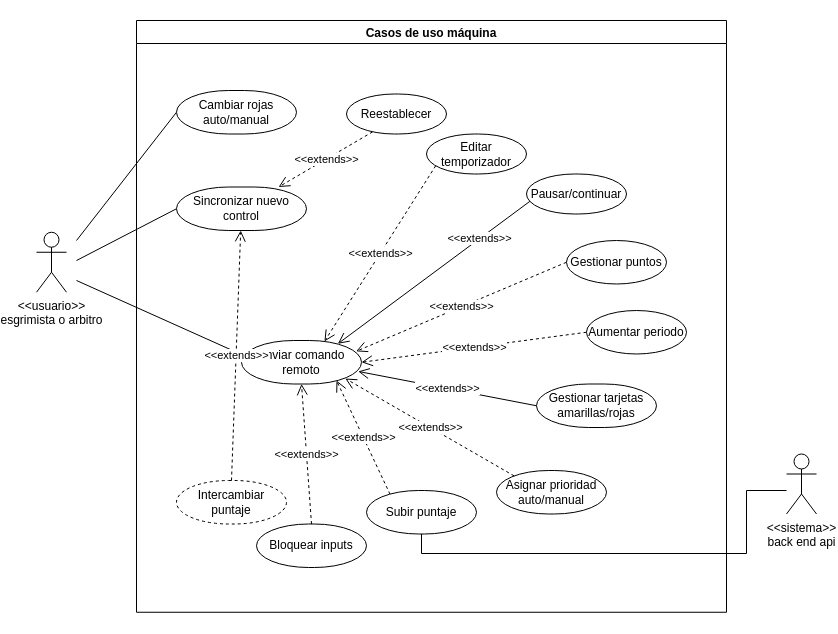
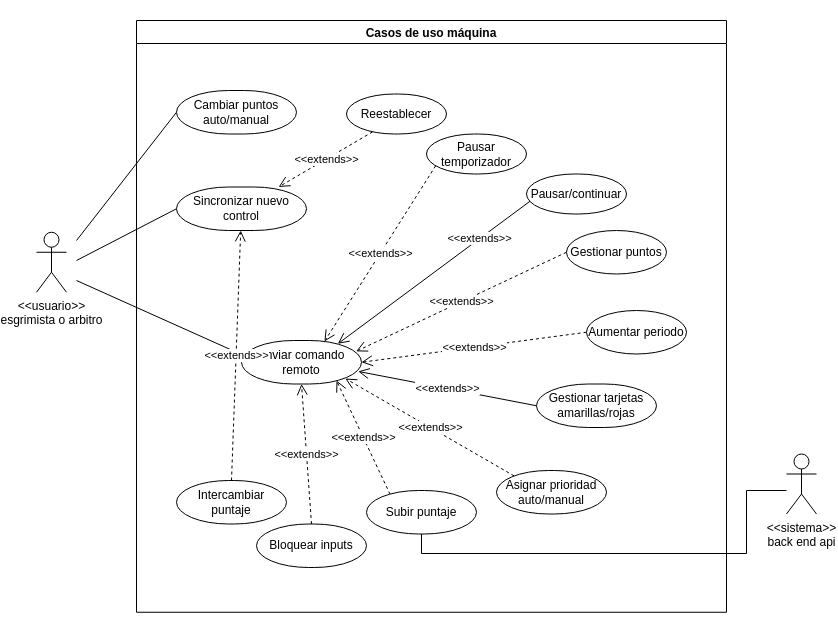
(237, 113) -> (237, 113)
(477, 155) -> (477, 155)
(617, 262) -> (617, 252)
(232, 502) -> (232, 502)
